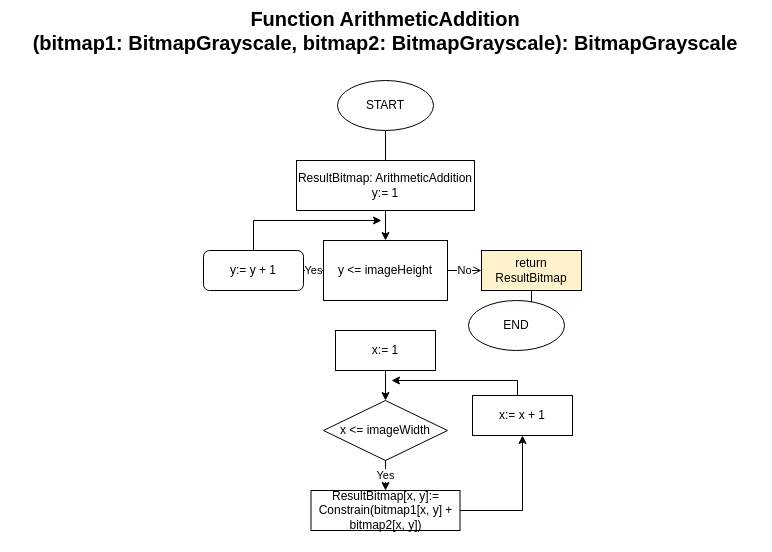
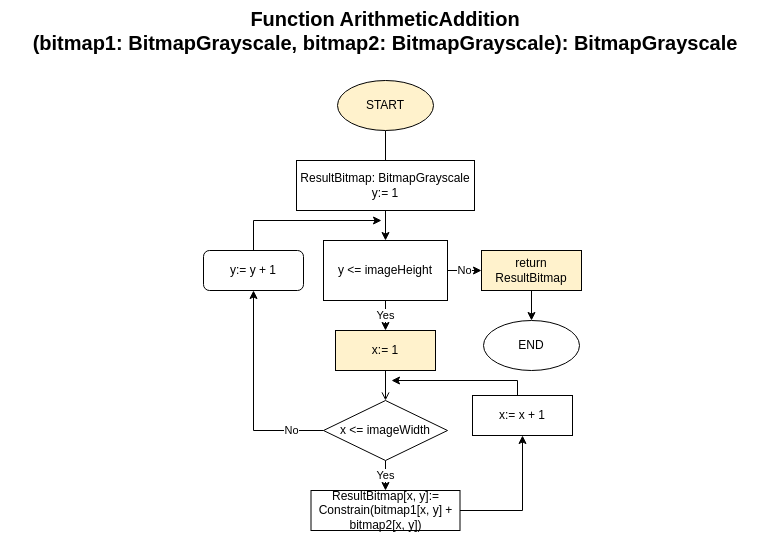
(386, 106) -> (386, 106)
(386, 186) -> (386, 186)
(310, 271) -> (386, 320)
(475, 271) -> (473, 271)
(517, 326) -> (532, 346)
(386, 351) -> (386, 351)
(386, 392) -> (386, 393)
none -> (254, 399)
